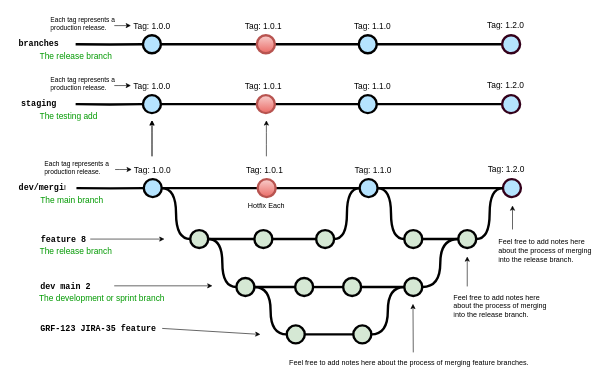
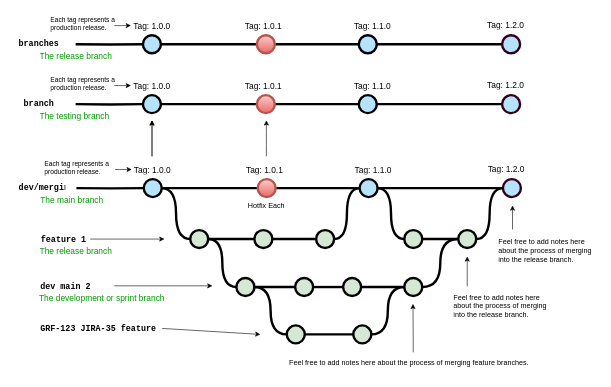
(39, 104) -> (39, 104)
(72, 116) -> (79, 116)
(61, 239) -> (61, 239)
